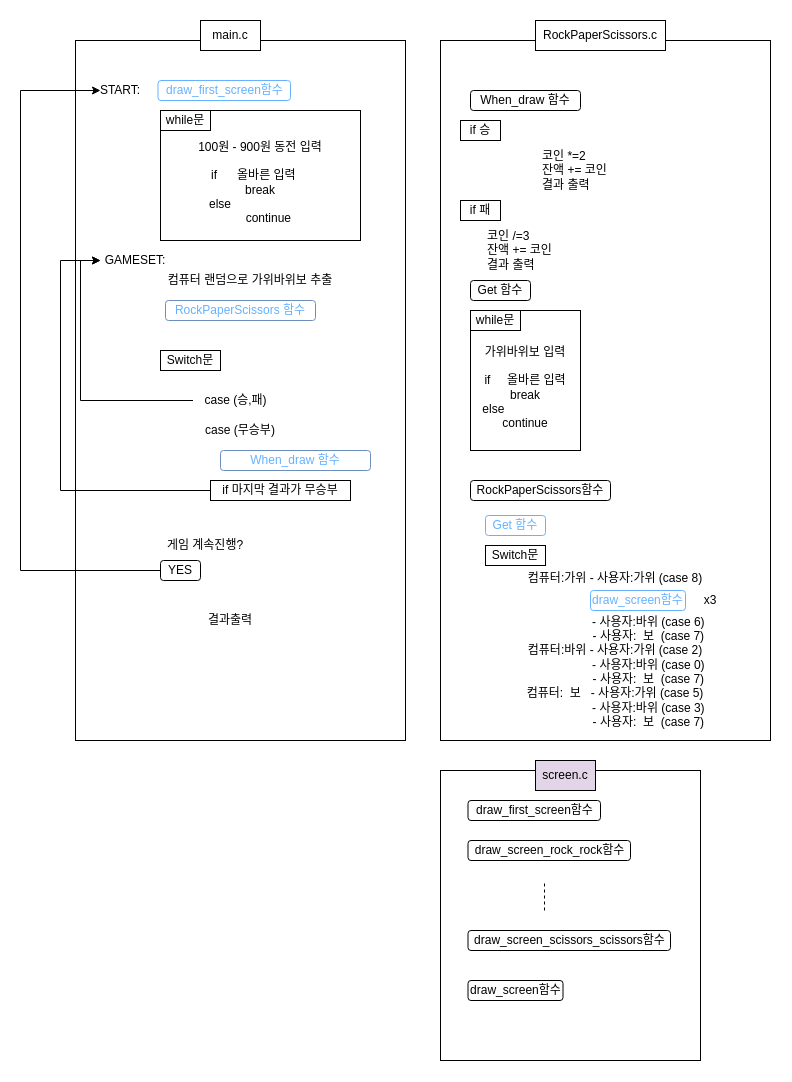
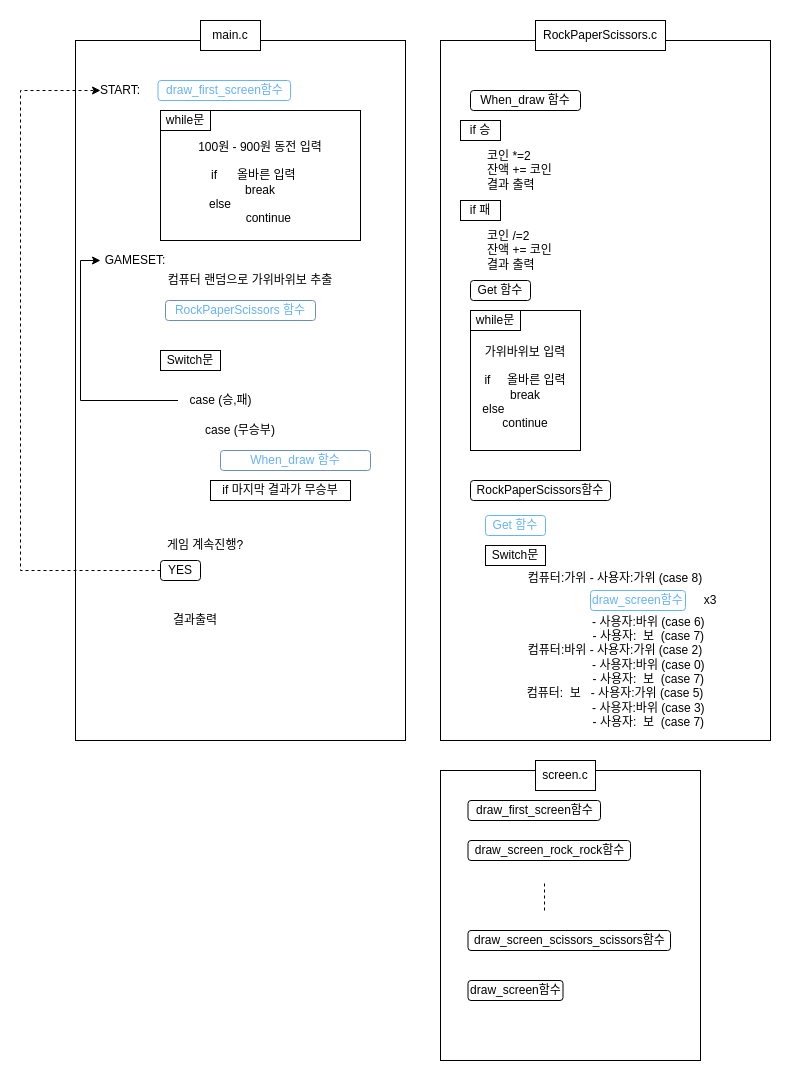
(581, 171) -> (526, 171)
(522, 251) -> (522, 251)
(21, 365) -> (21, 365)
(236, 401) -> (221, 401)
(61, 443) -> none
(231, 621) -> (196, 621)
(566, 776) -> (566, 776)
